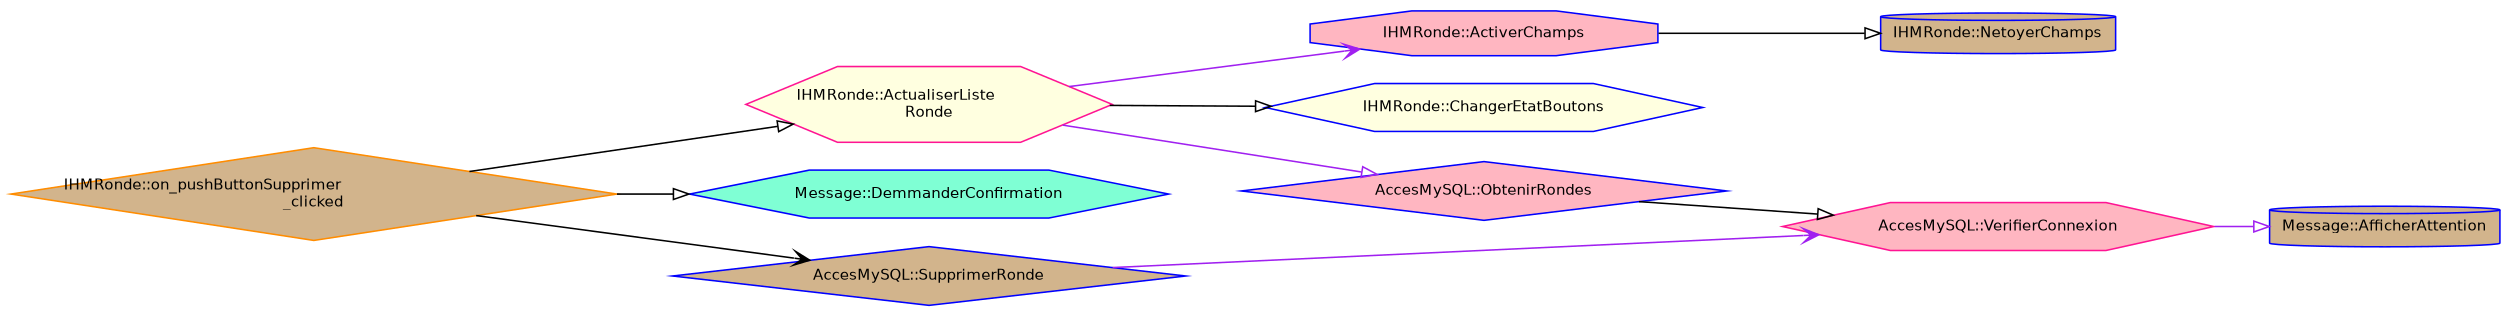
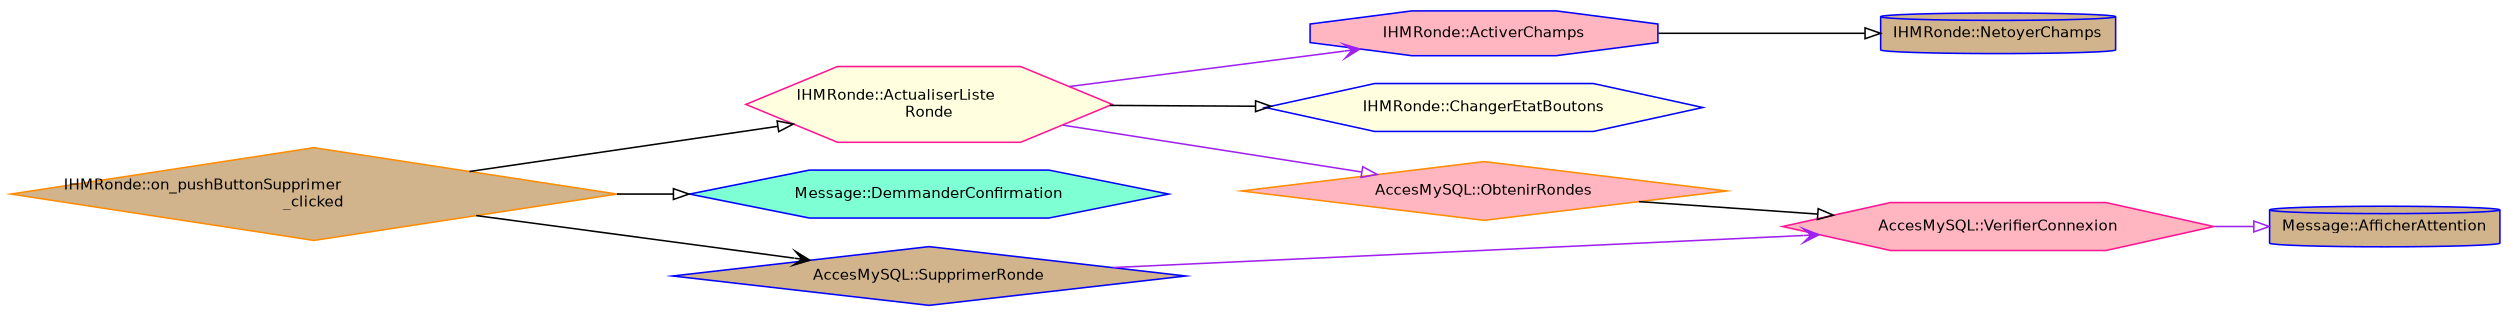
(1484, 191) -> (1484, 191)
